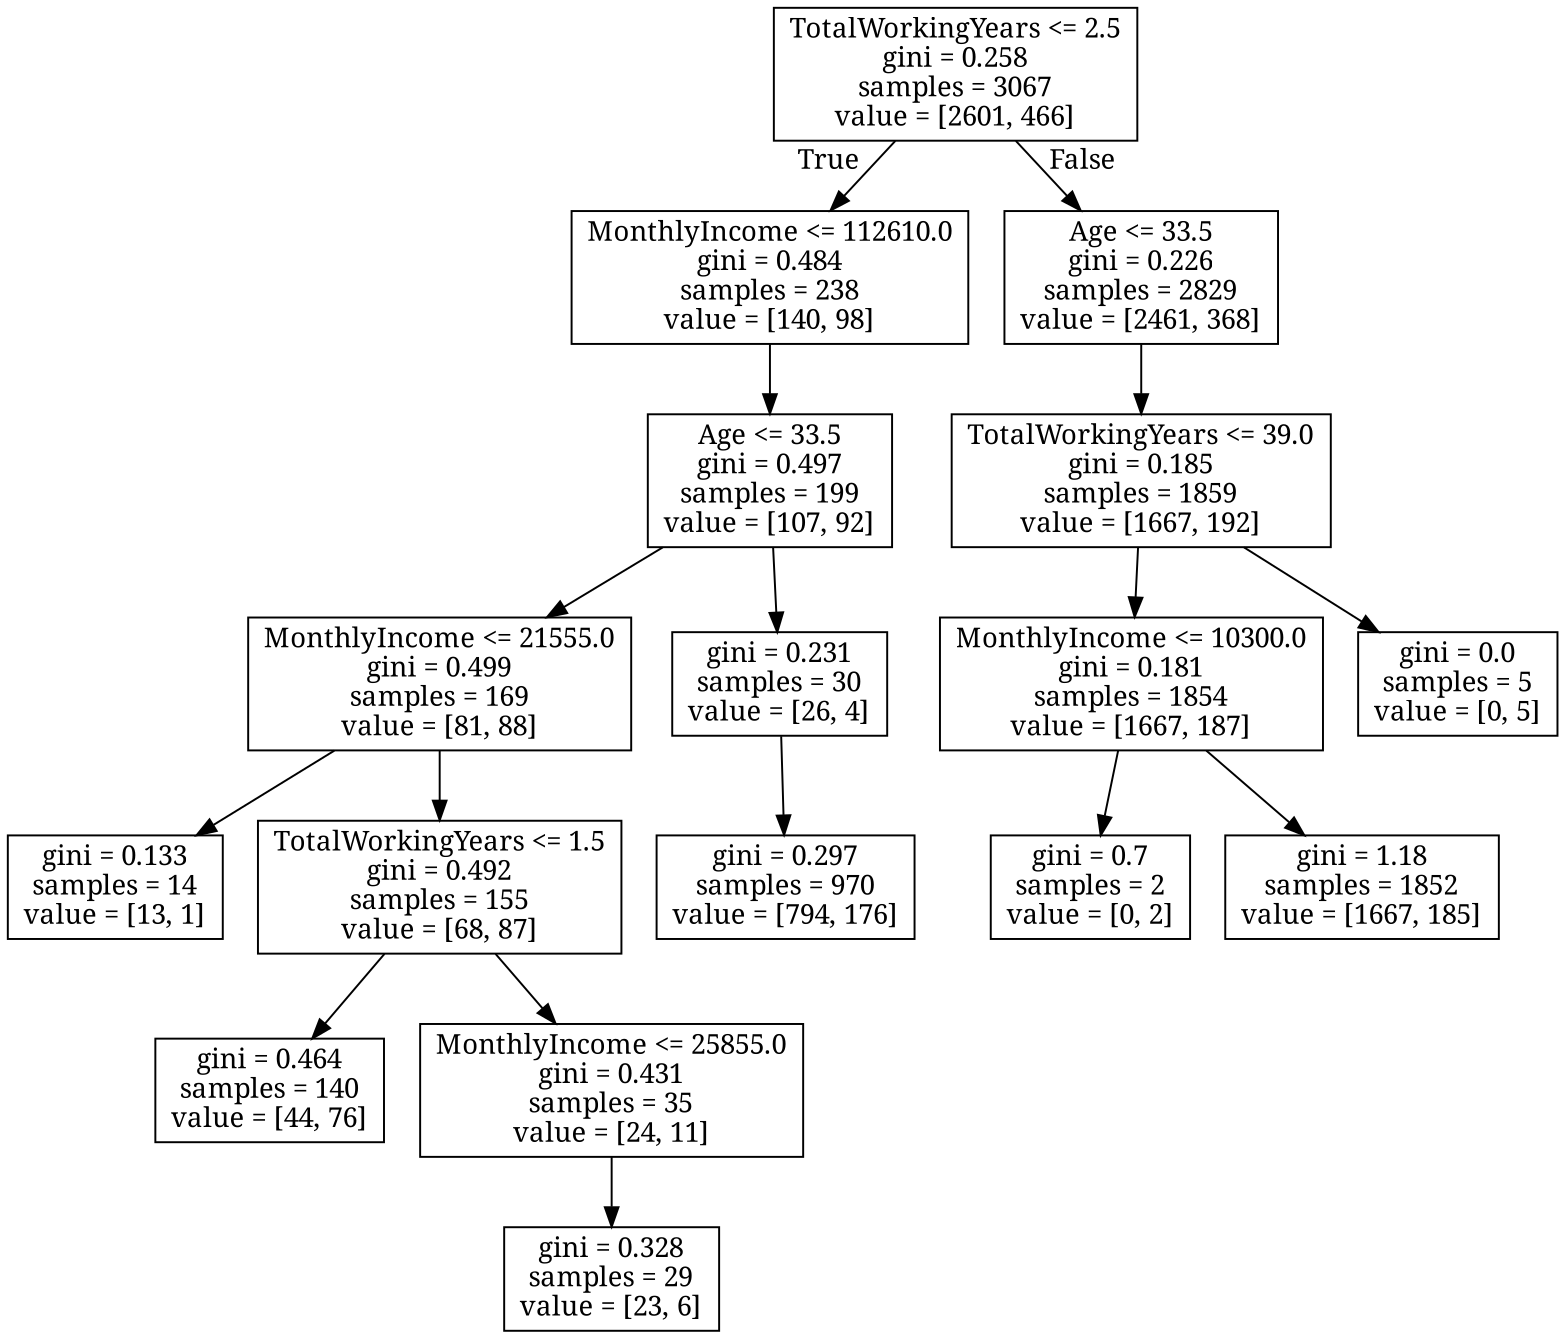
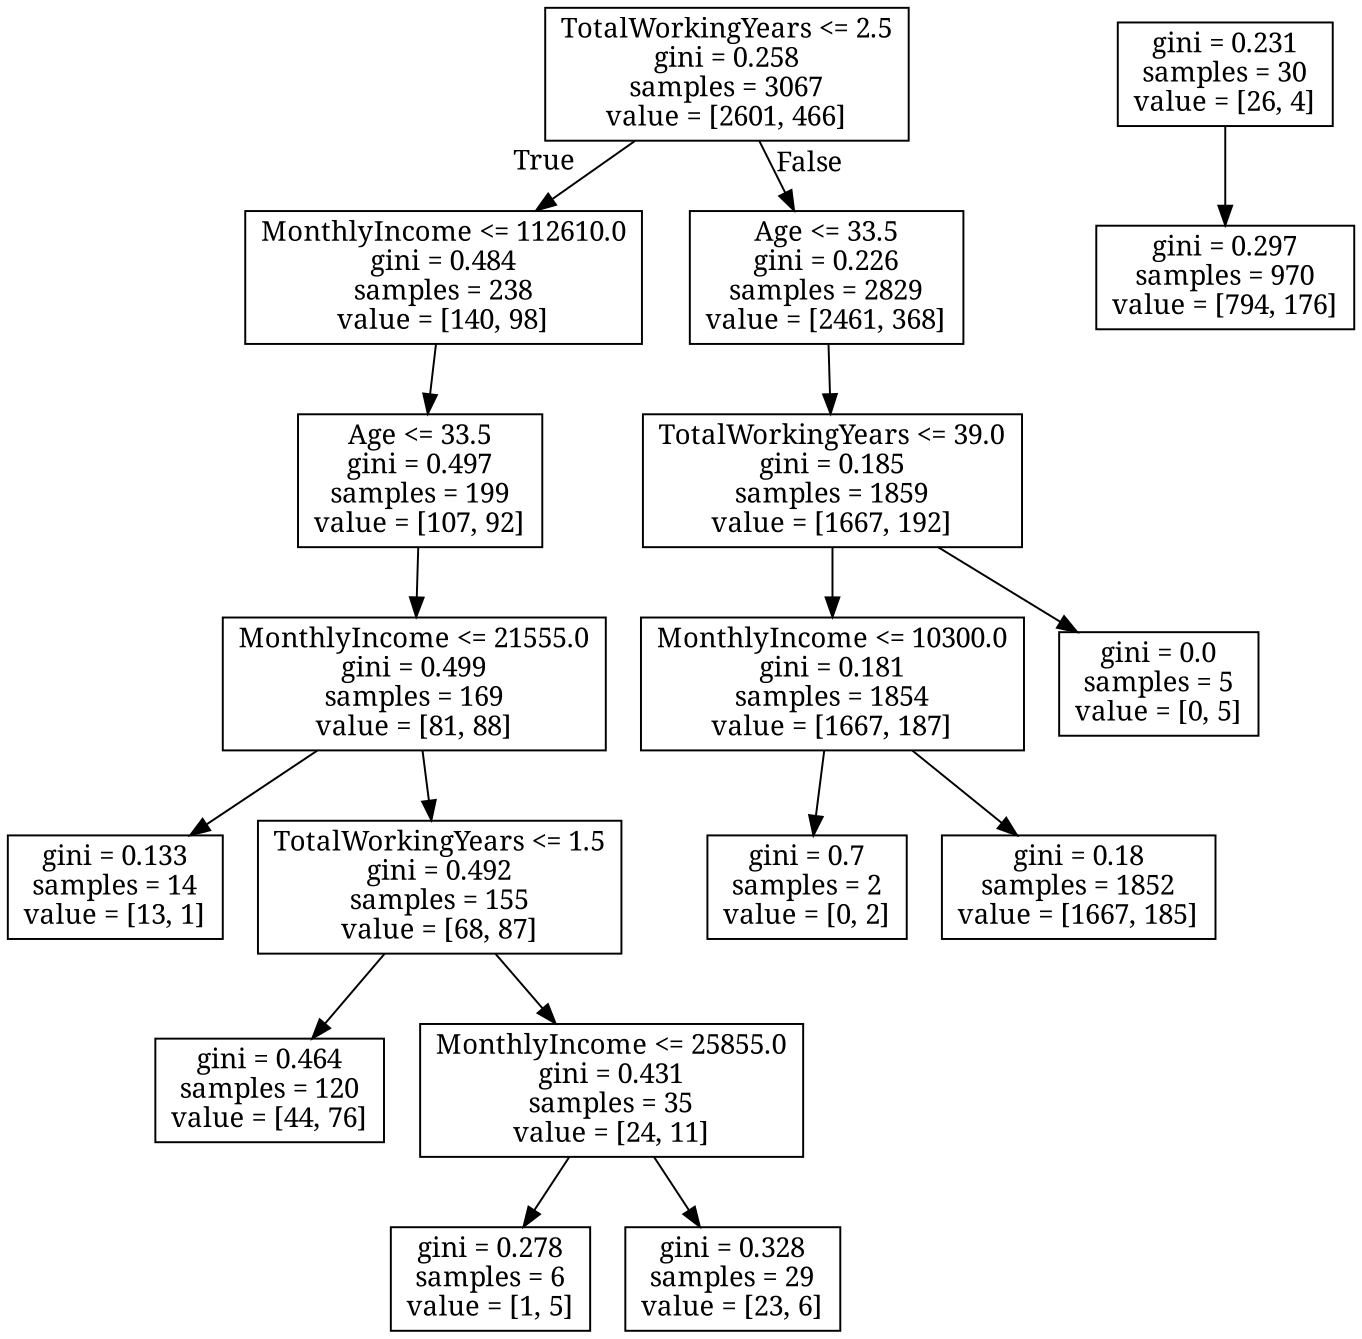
(775, 580) -> none
(1362, 887) -> (1079, 887)
(270, 1090) -> (270, 1090)
none -> (490, 1279)
